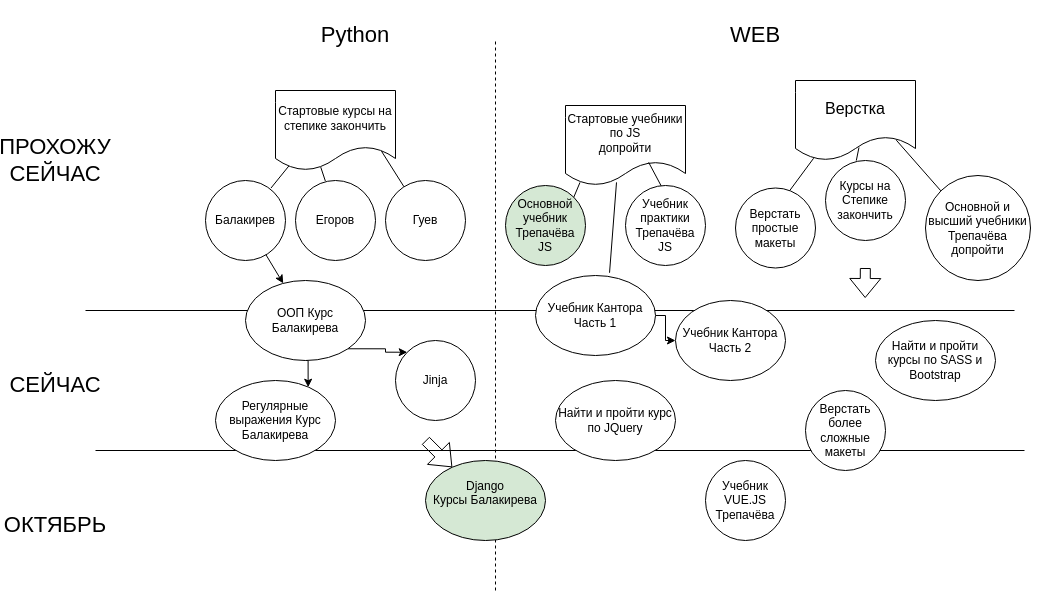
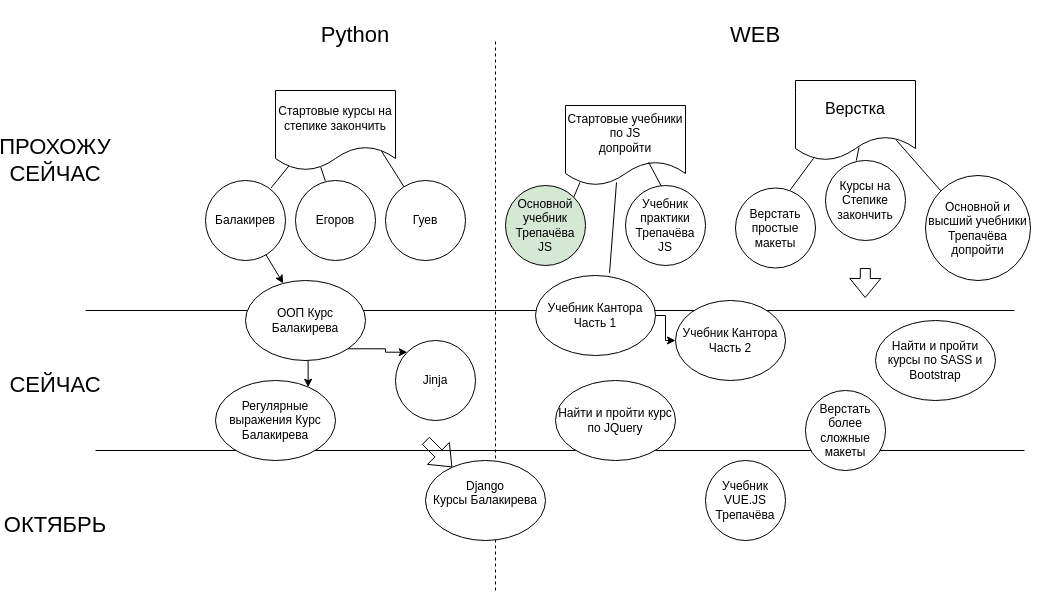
(486, 501) -> (486, 501)
